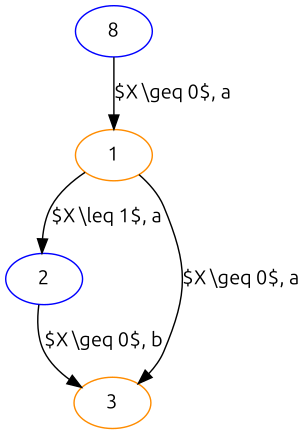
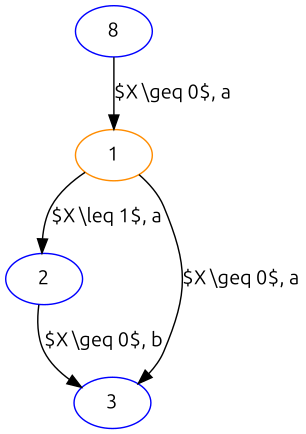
(112, 403) -> (112, 403)
